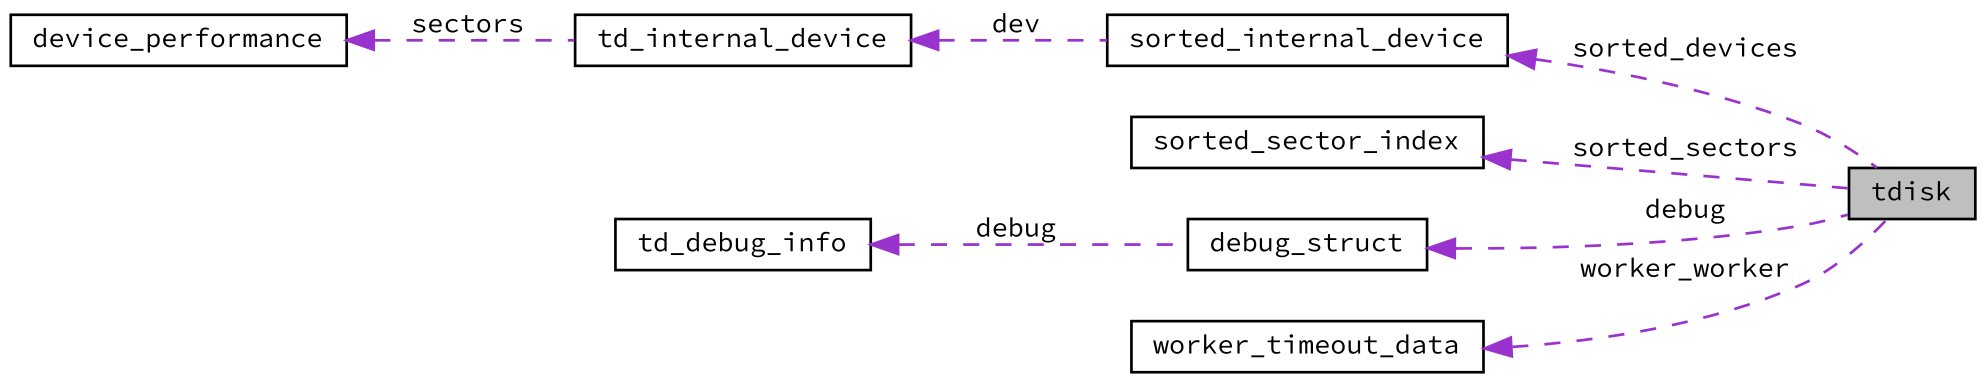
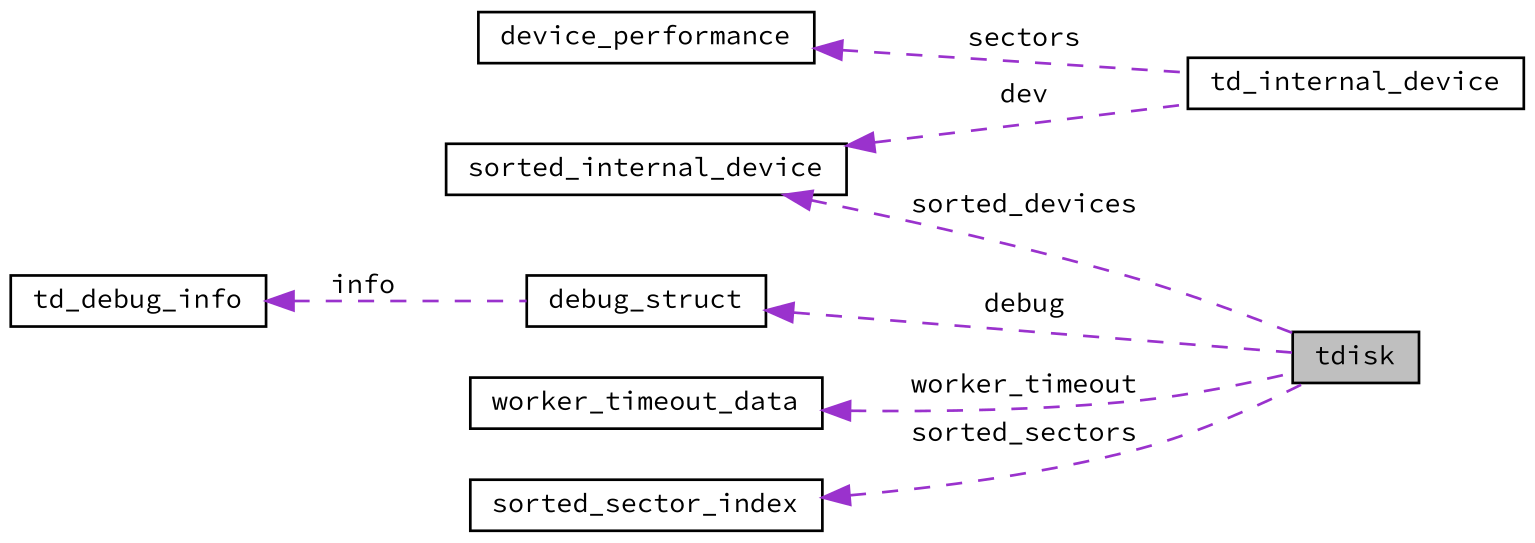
(1023, 40) -> (1031, 123)
(1009, 230) -> (356, 286)
(1678, 270) -> (1017, 386)
